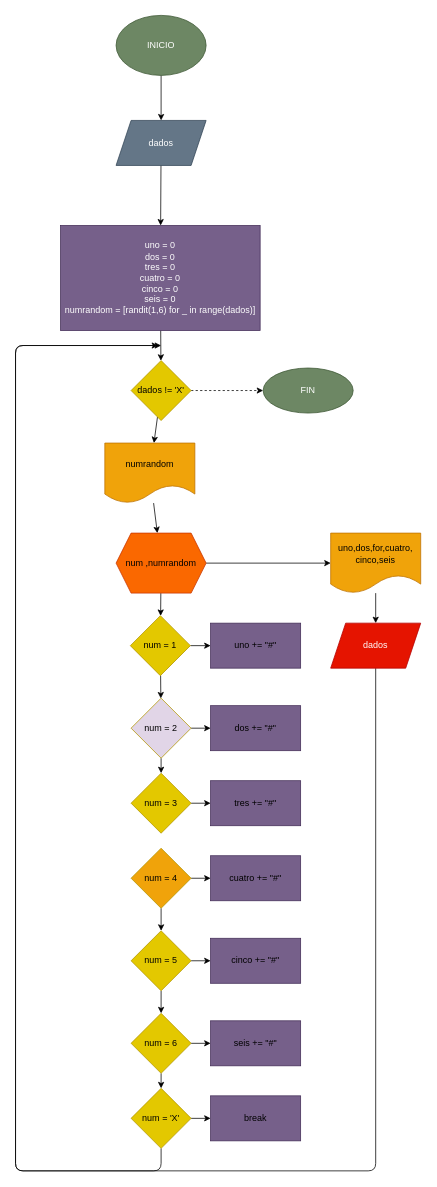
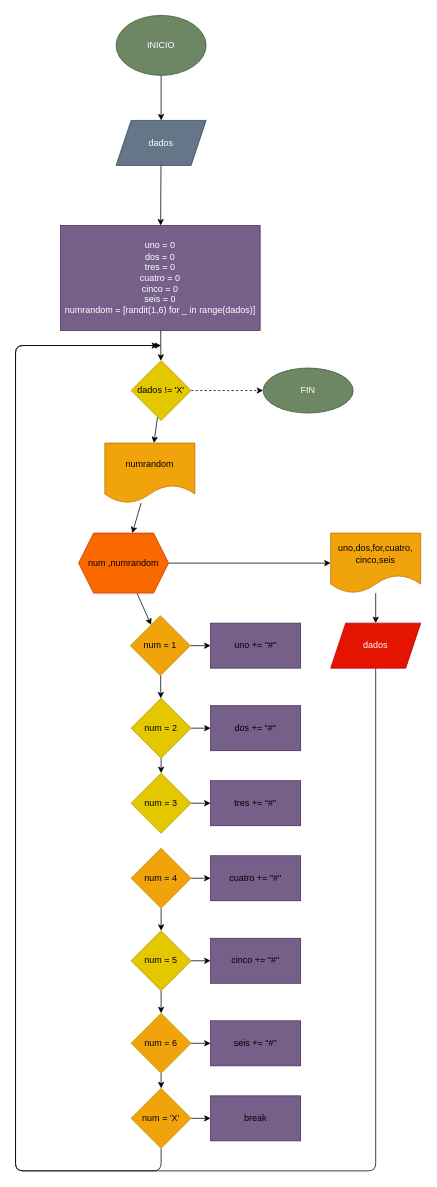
(161, 563) -> (123, 563)
(160, 645) -> (160, 645)
(161, 728) -> (161, 728)
(161, 1043) -> (161, 1043)
(161, 1118) -> (161, 1118)
